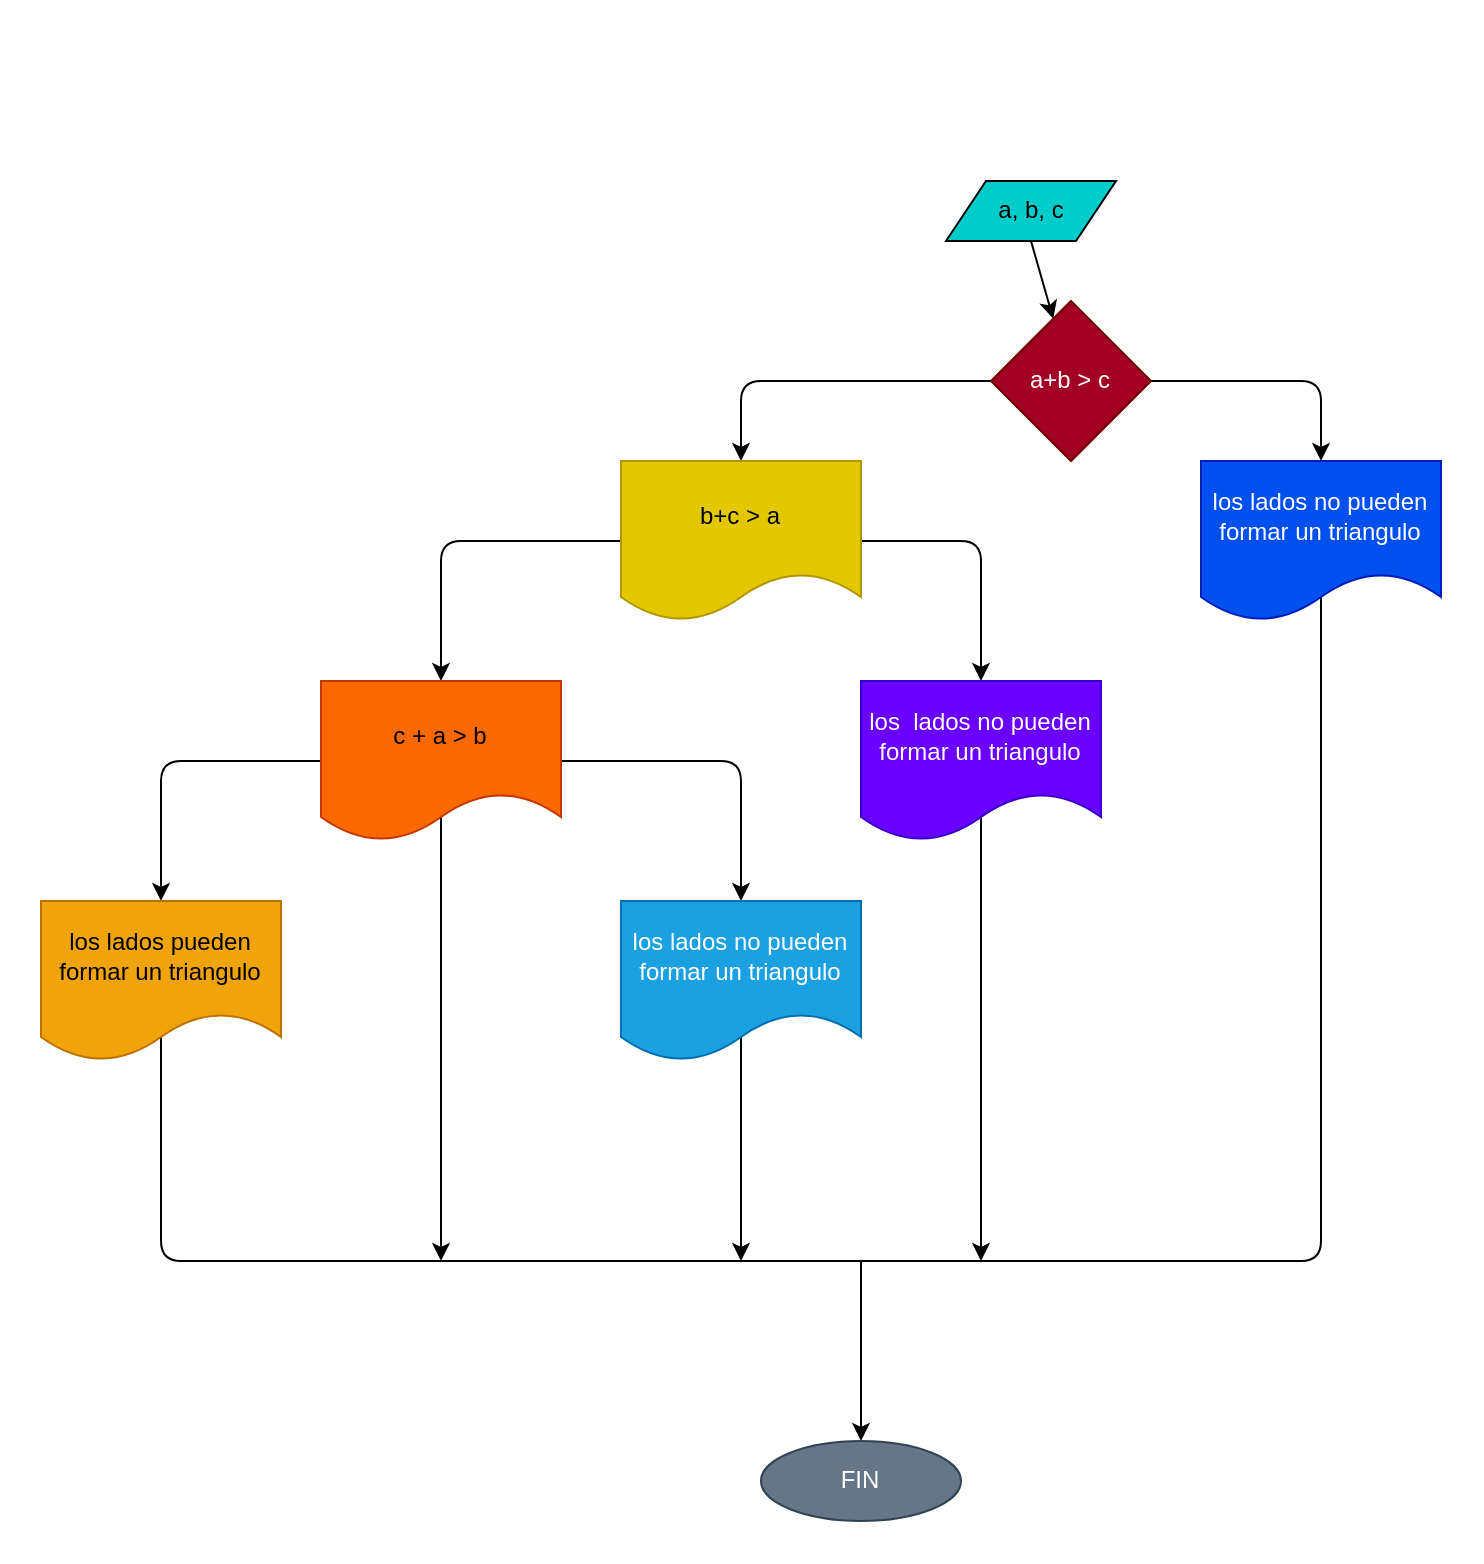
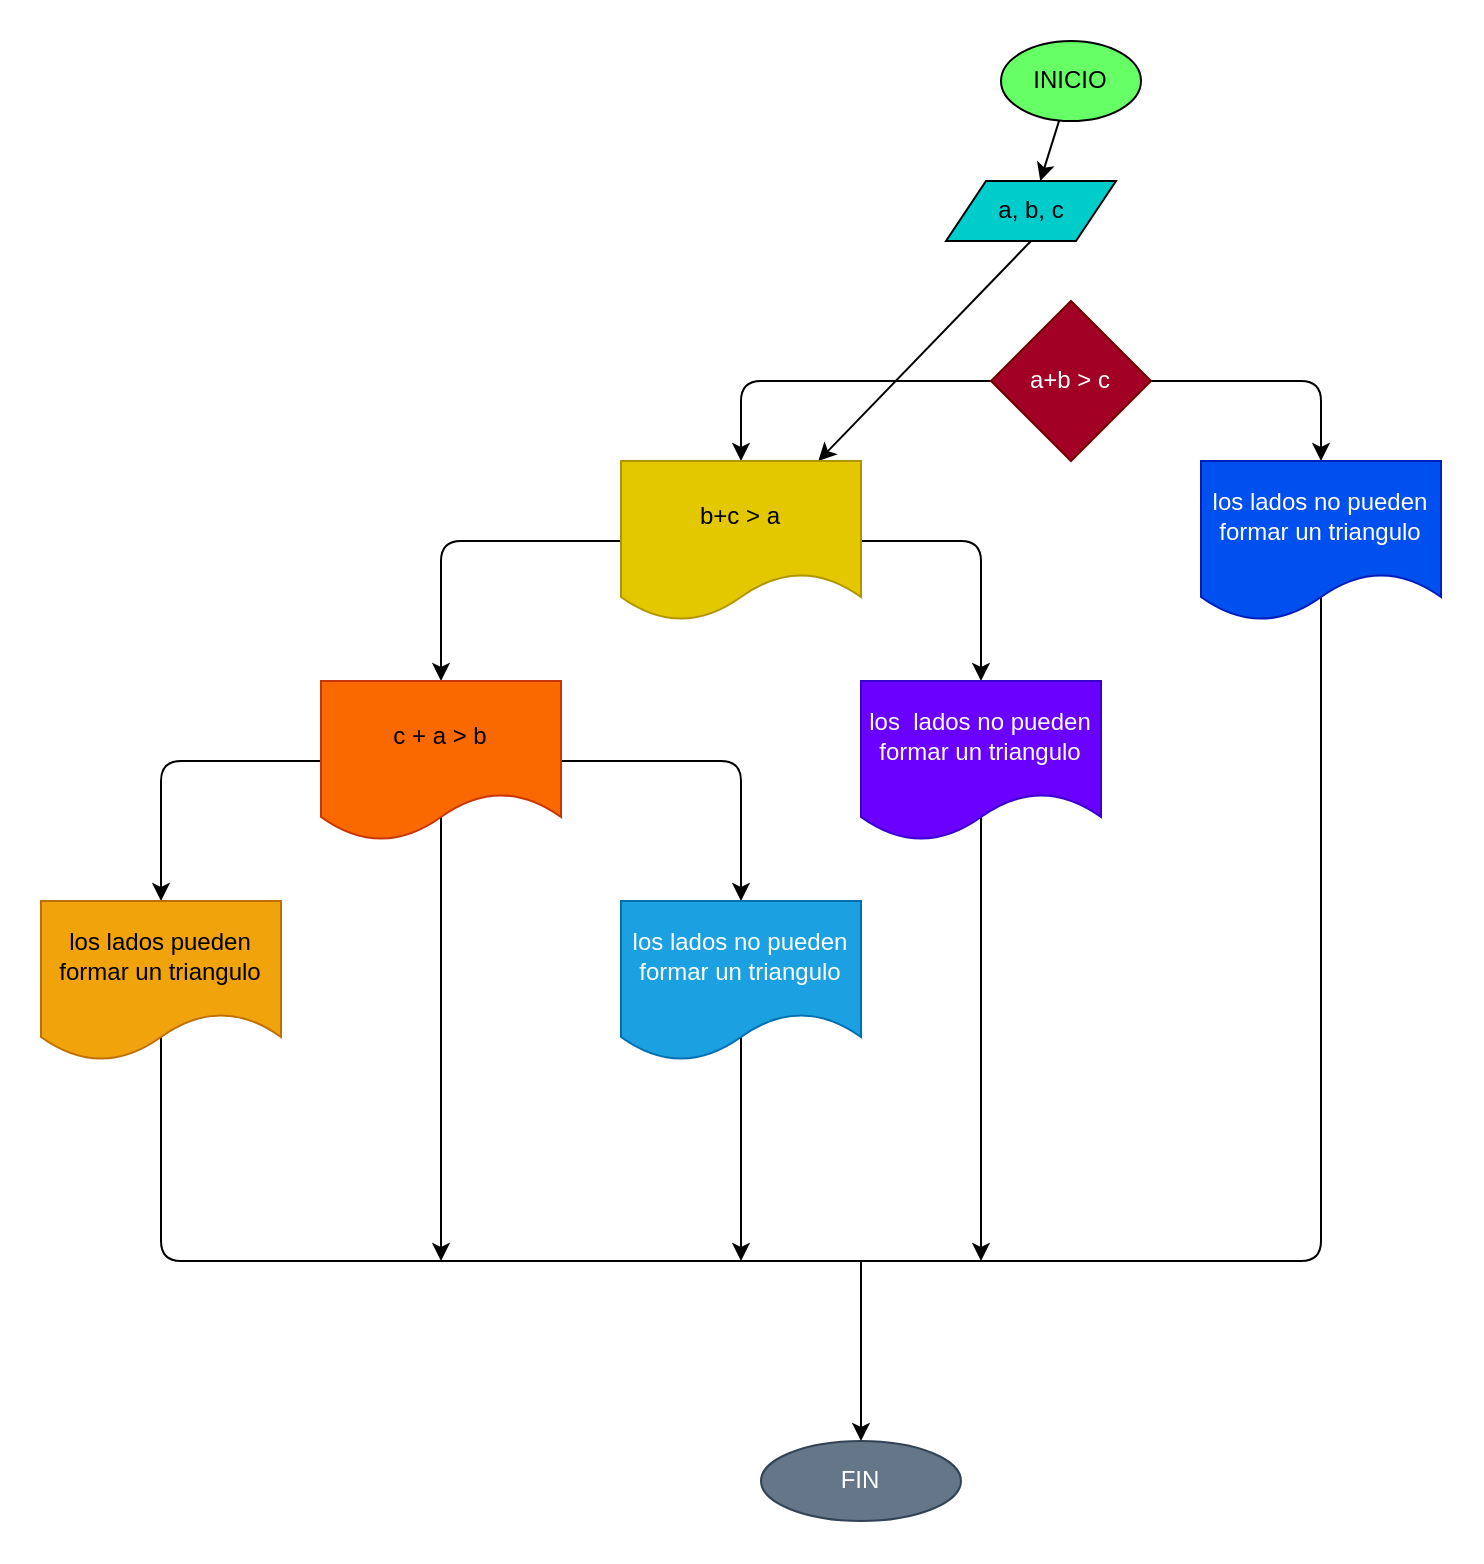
none -> (1071, 81)
none -> (1052, 145)
(1040, 274) -> (966, 309)
